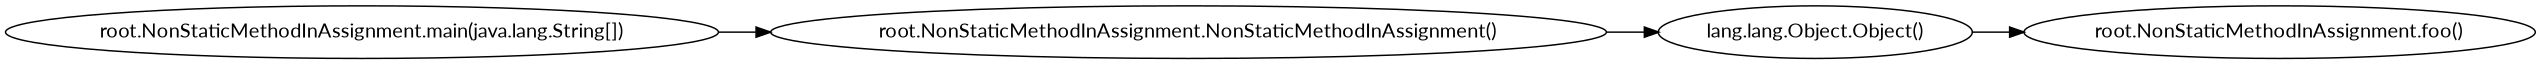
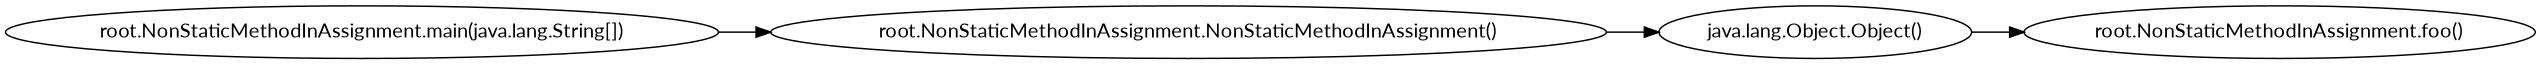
(1815, 32) -> (1815, 32)
